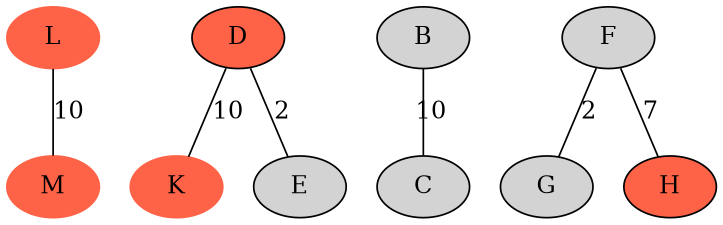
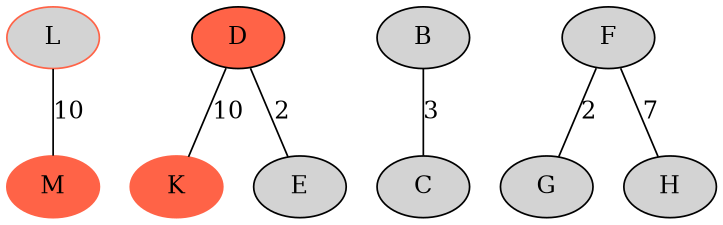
(53, 38) -> (53, 38)
(432, 112) -> (432, 112)
(670, 187) -> (670, 187)
